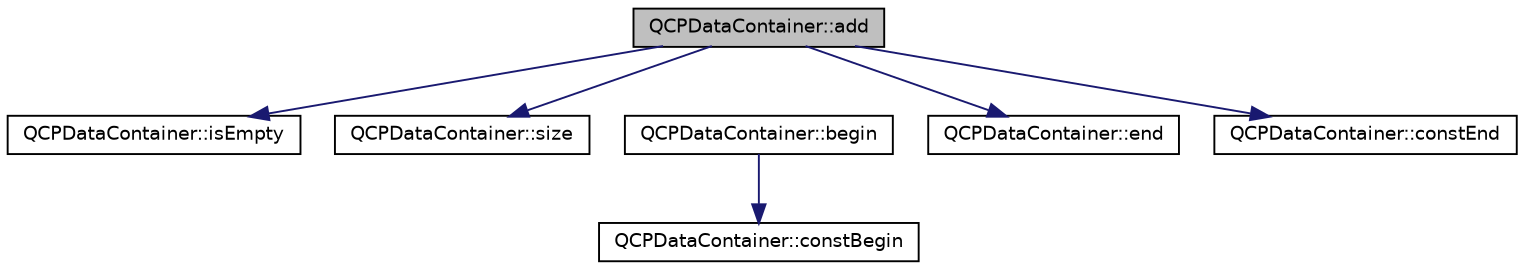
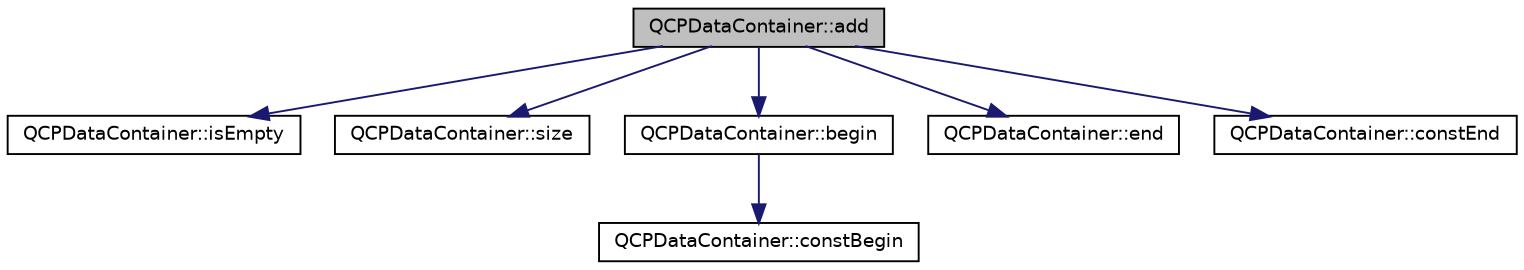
none -> (759, 72)
